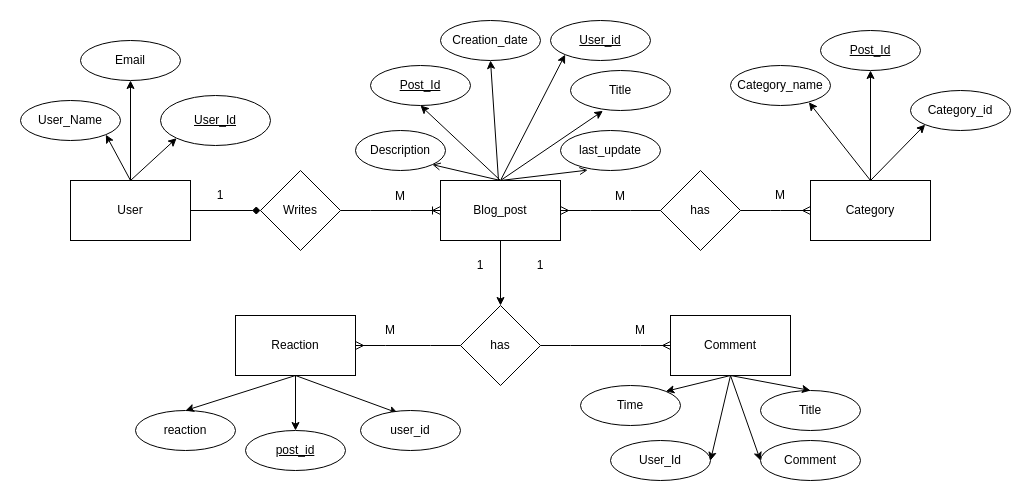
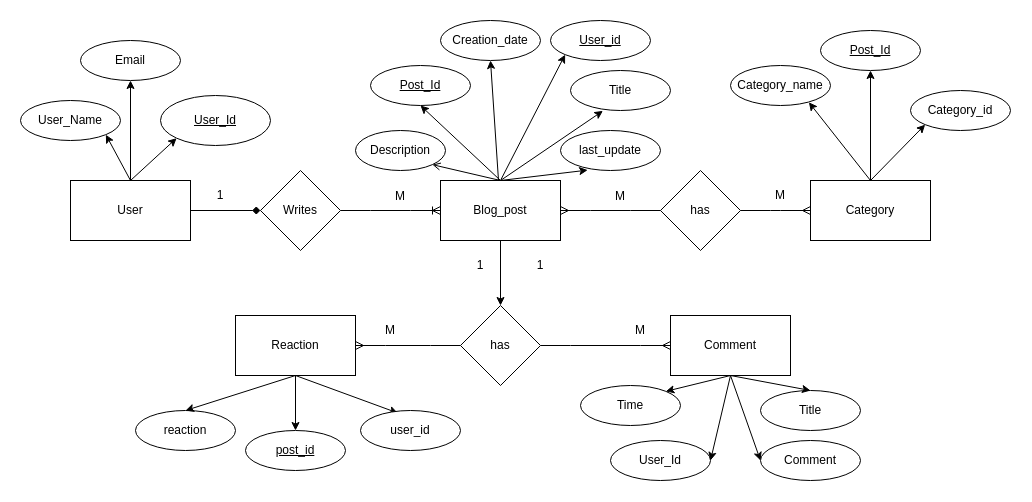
(581, 171) -> (579, 171)
